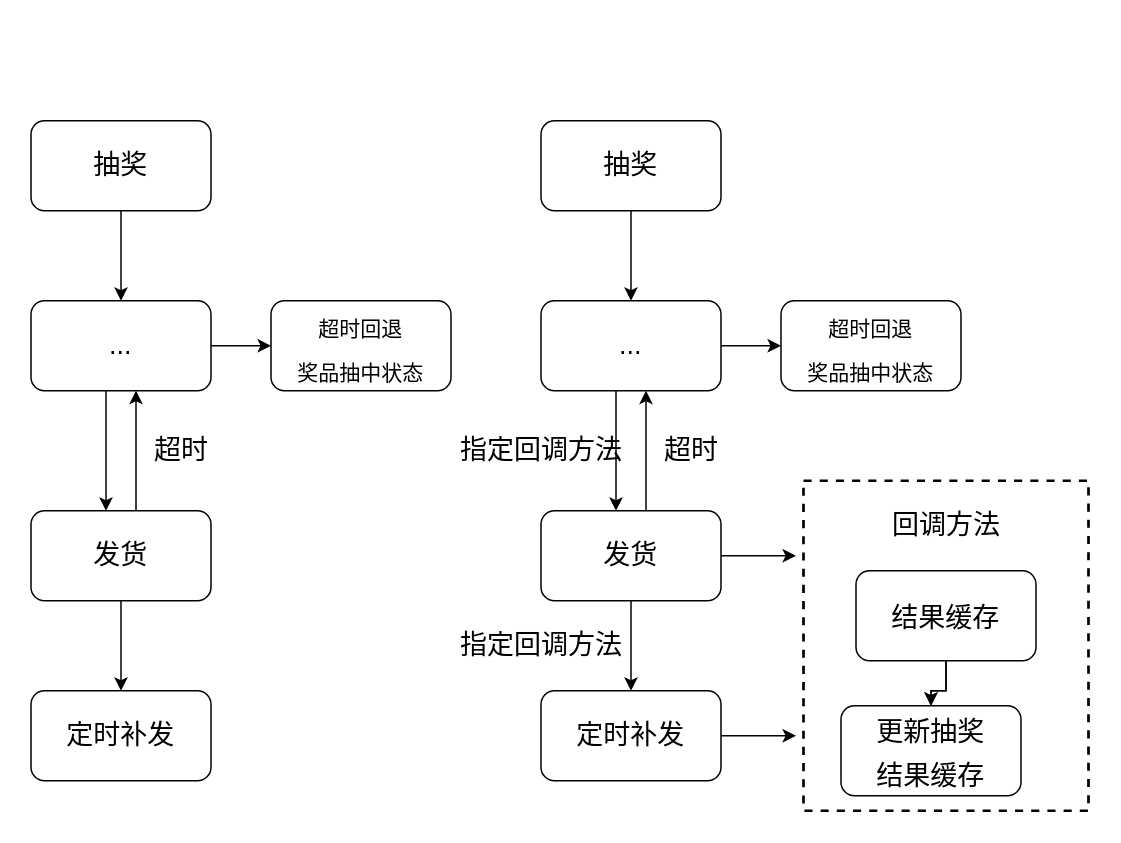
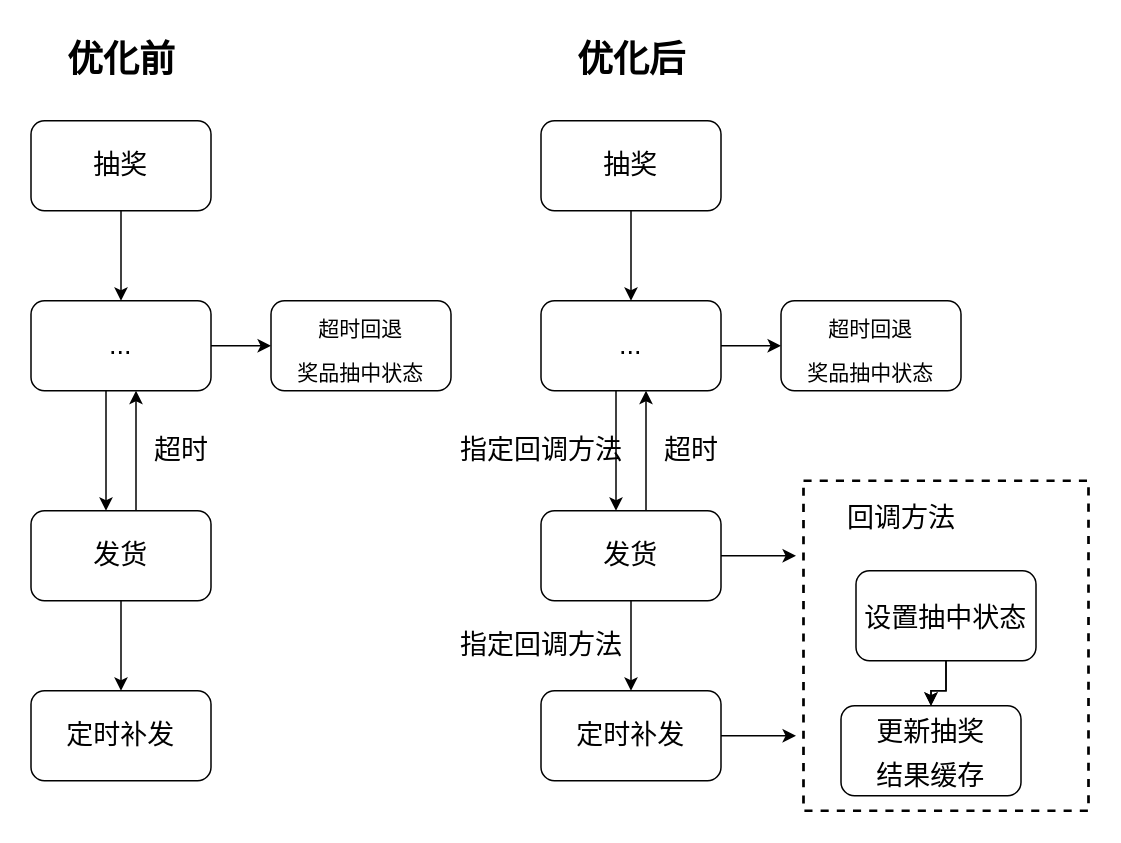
none -> (121, 61)
none -> (631, 61)
(946, 526) -> (901, 518)
(946, 616) -> (946, 616)
